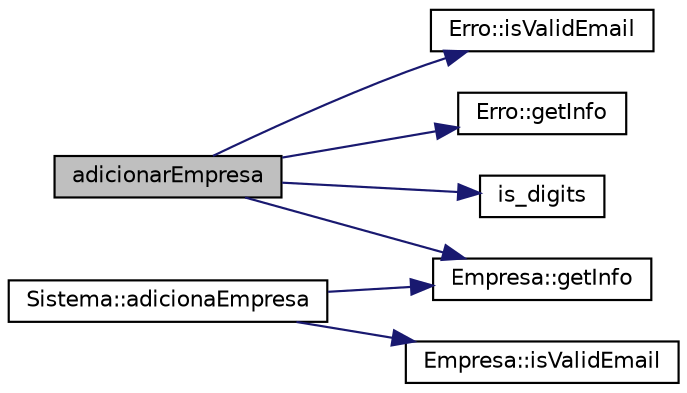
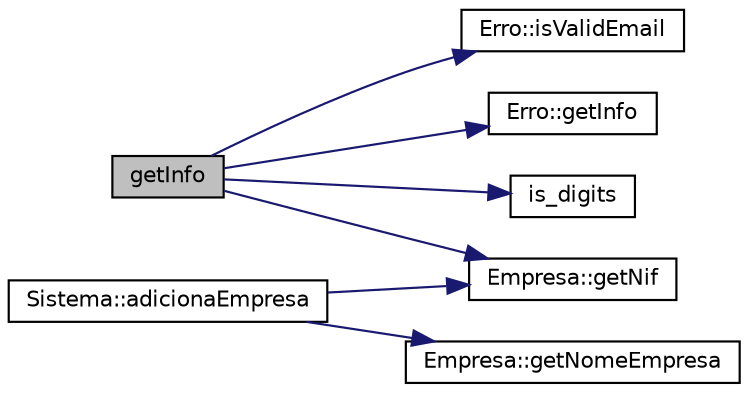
(168, 177) -> (168, 177)
(542, 279) -> (573, 279)
(542, 362) -> (573, 362)
